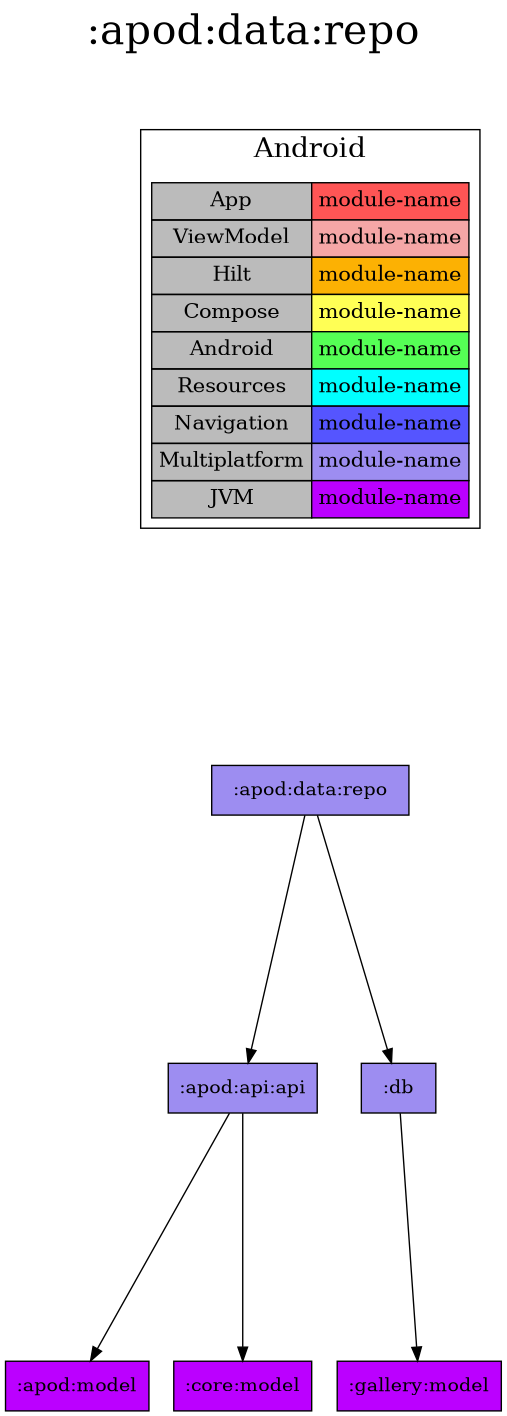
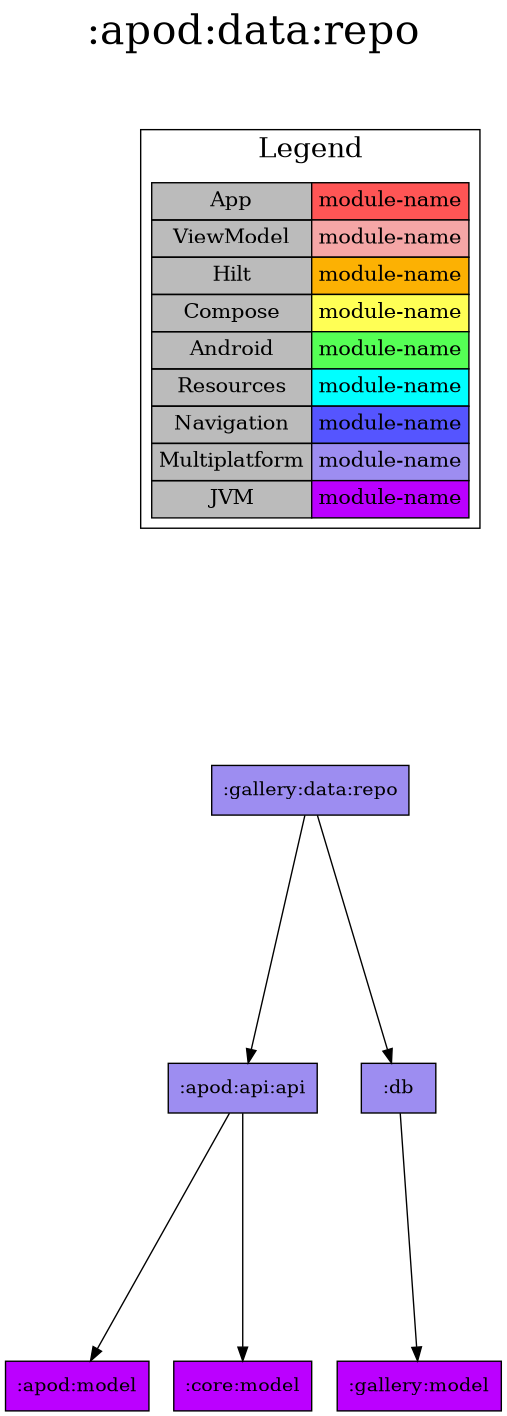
(310, 150) -> (310, 150)
(310, 790) -> (310, 790)
